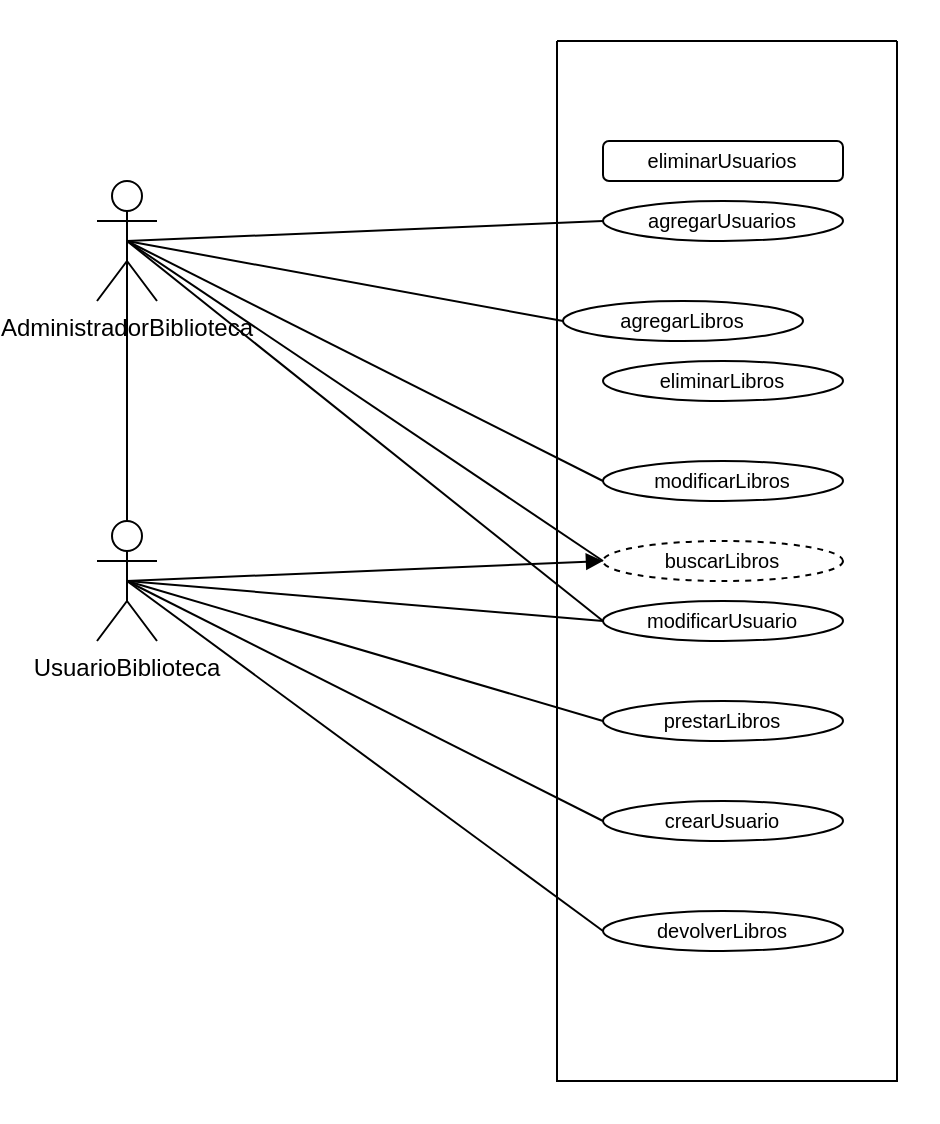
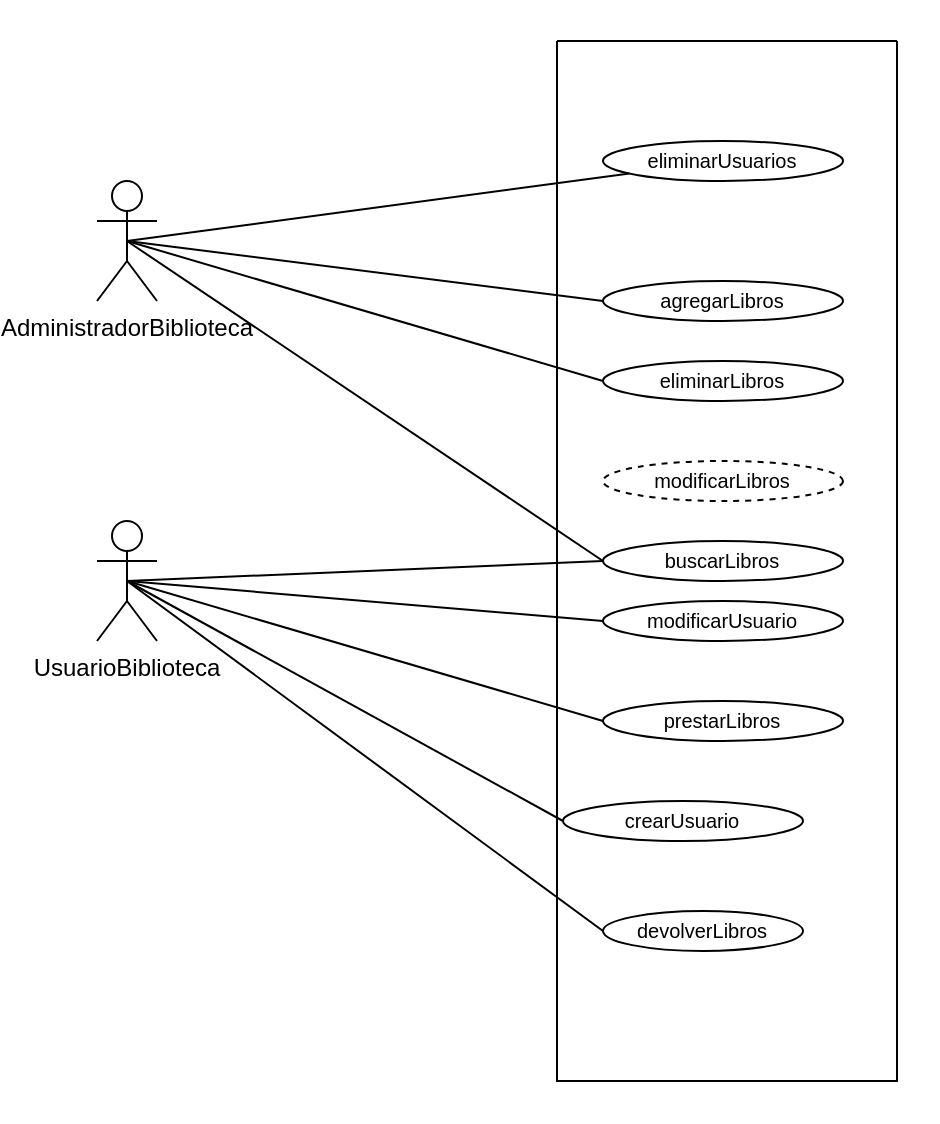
(723, 161) -> (723, 161)
(723, 221) -> none
(380, 230) -> none
(683, 321) -> (723, 301)
(350, 354) -> none
(127, 394) -> (377, 315)
(339, 410) -> (389, 206)
(723, 481) -> (723, 481)
(723, 561) -> (723, 561)
(585, 562) -> (591, 562)
(723, 821) -> (683, 821)
(723, 931) -> (703, 931)
